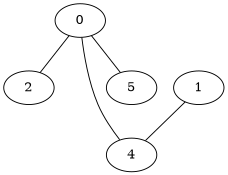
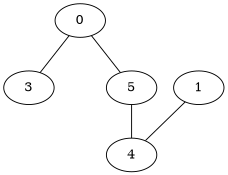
(29, 88) -> (29, 88)
(93, 91) -> (132, 121)
